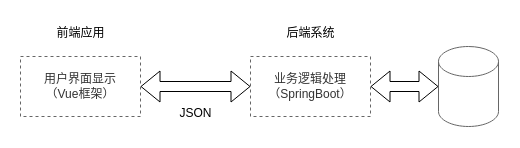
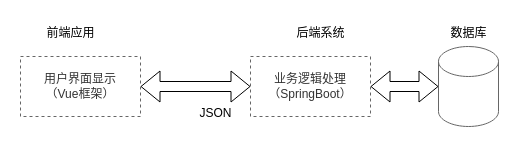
(81, 34) -> (71, 34)
(311, 34) -> (321, 34)
none -> (469, 34)
(196, 114) -> (216, 114)
